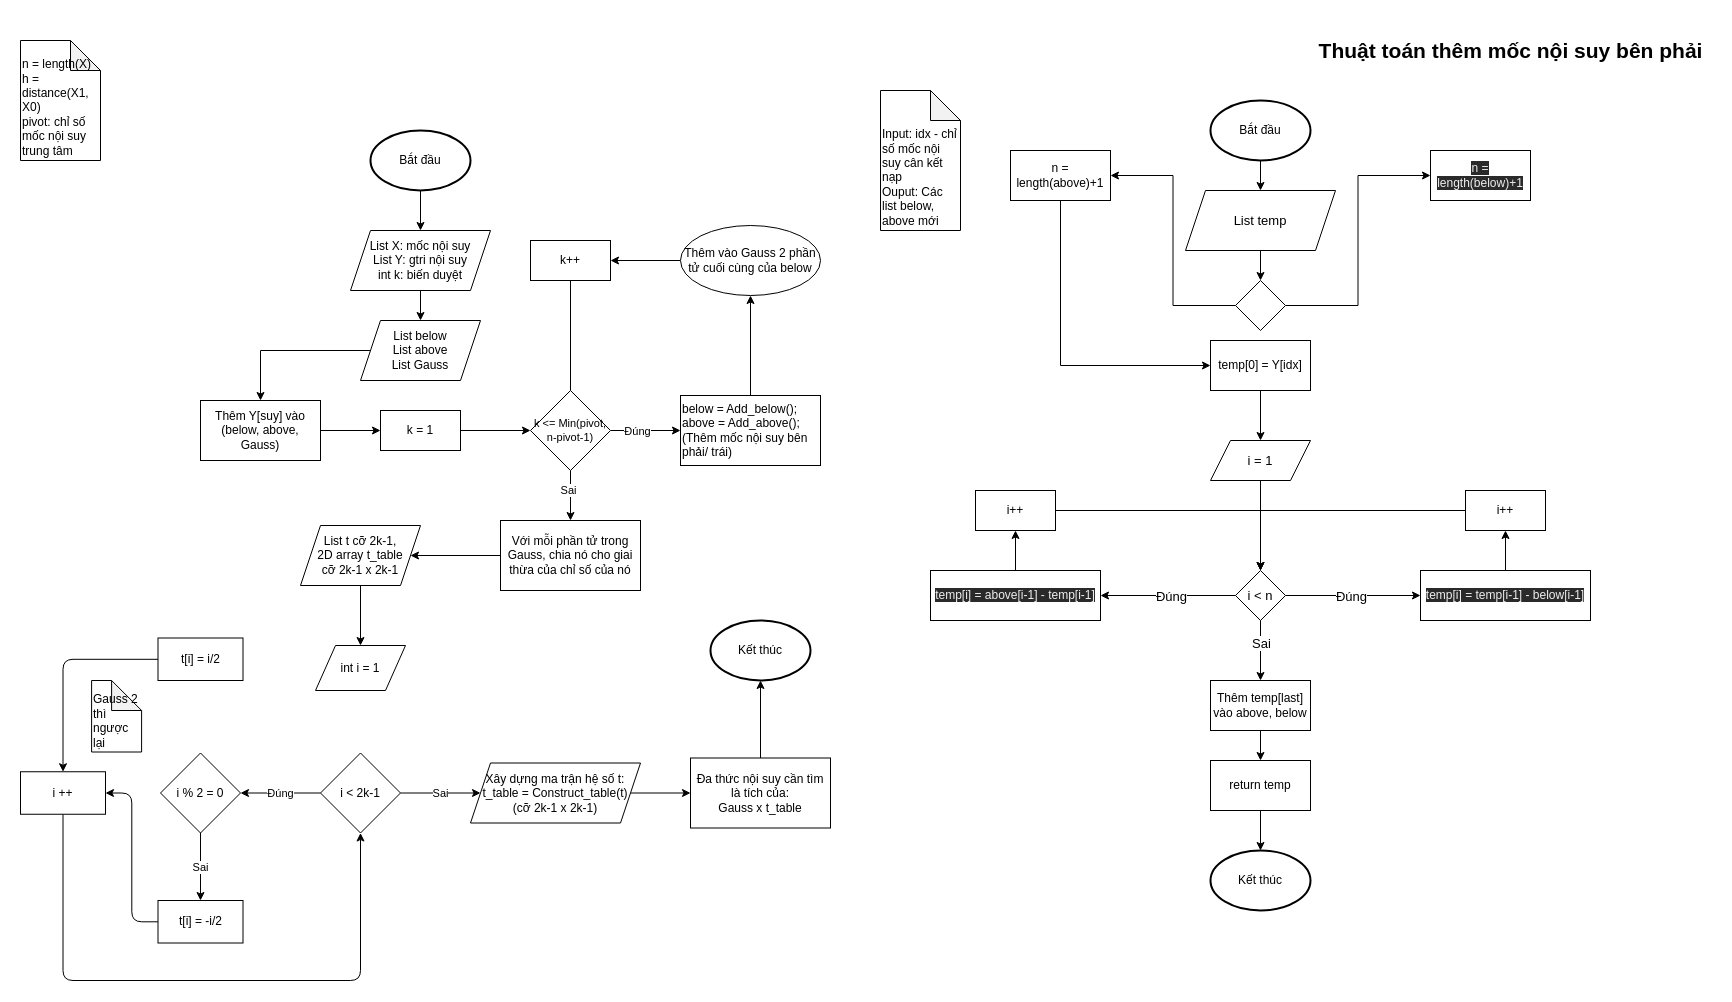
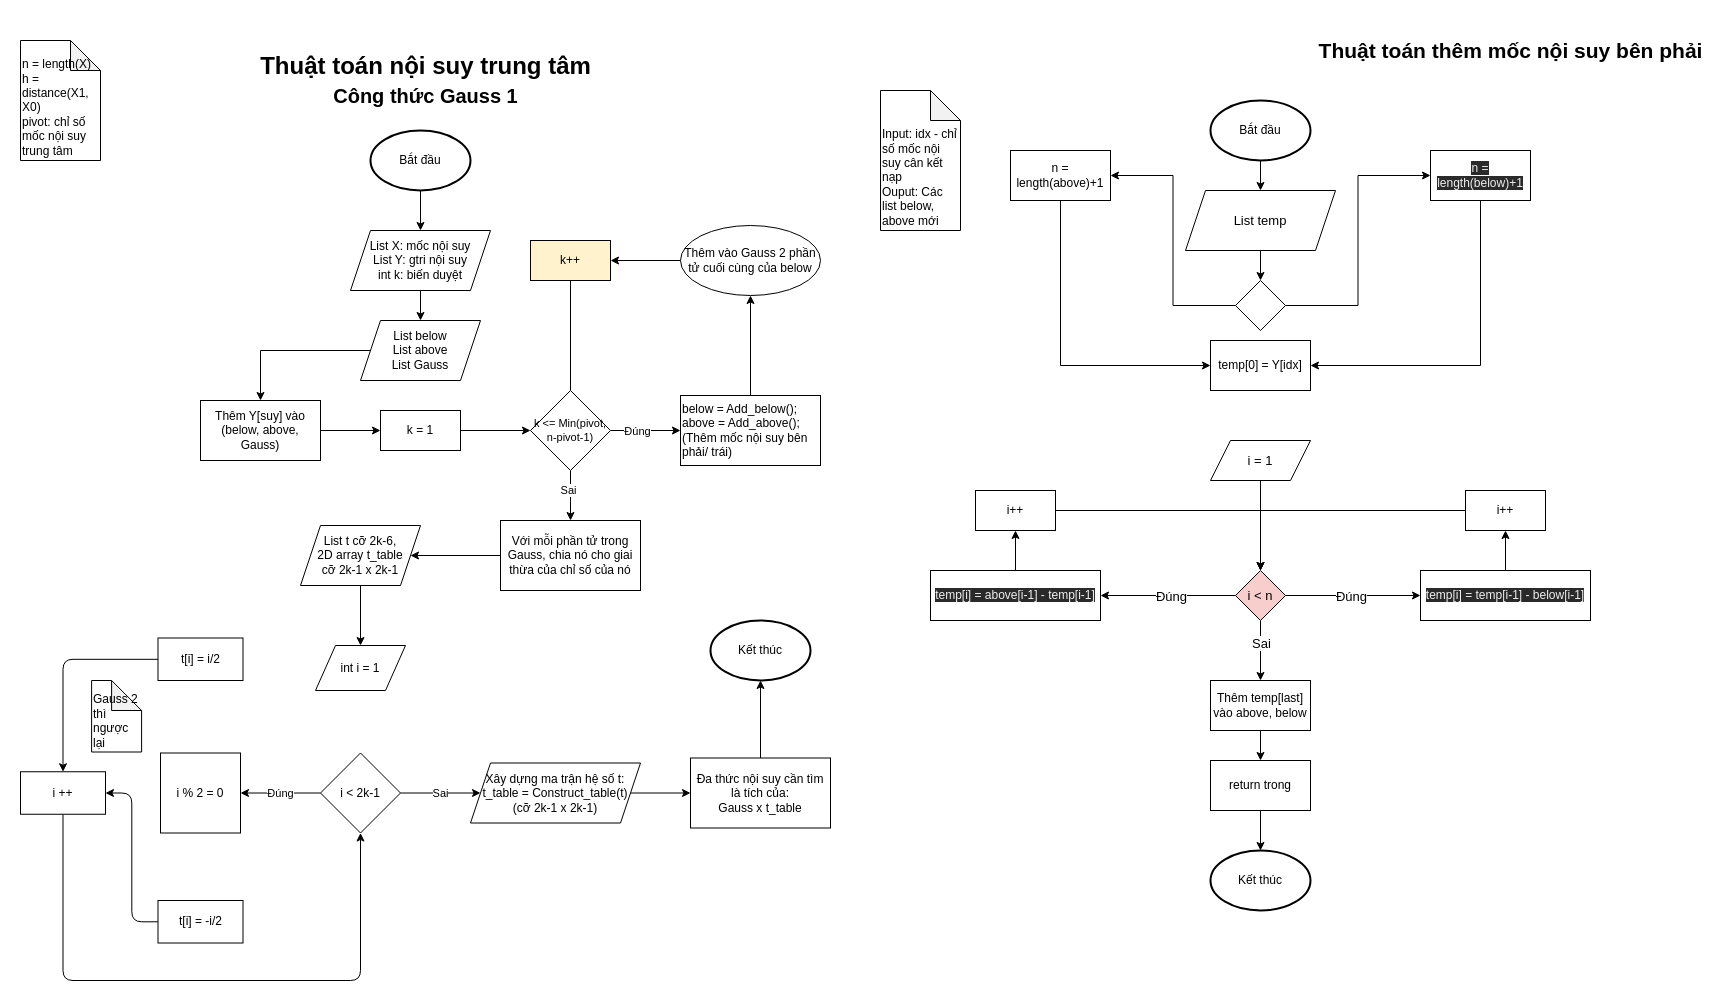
none -> (426, 81)
(571, 261) -> (571, 261)
none -> (1481, 365)
(1261, 412) -> none
(361, 556) -> (361, 556)
(1261, 596) -> (1261, 596)
(1261, 786) -> (1261, 786)
(201, 793) -> (201, 793)
(201, 863) -> none
